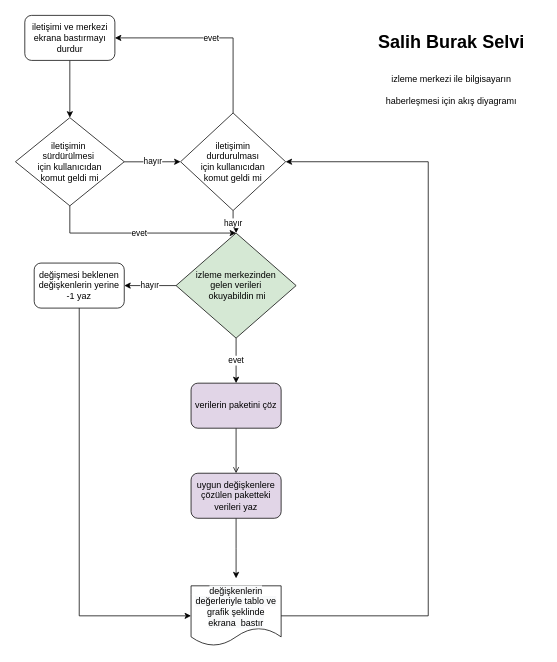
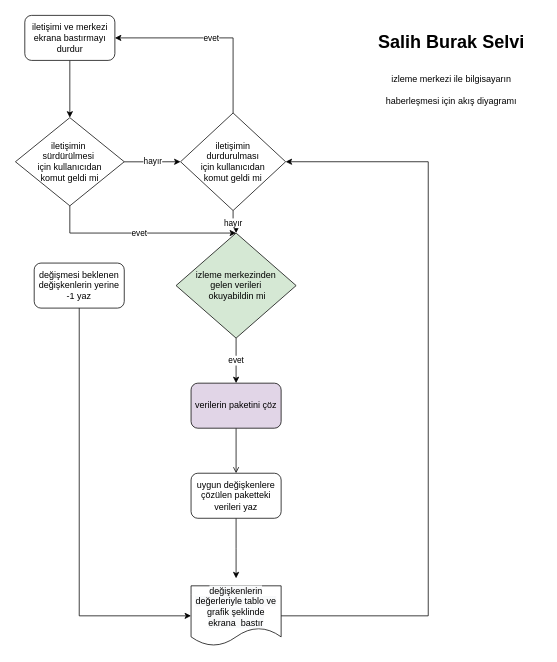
(152, 285) -> none
(236, 495) -> (236, 495)
